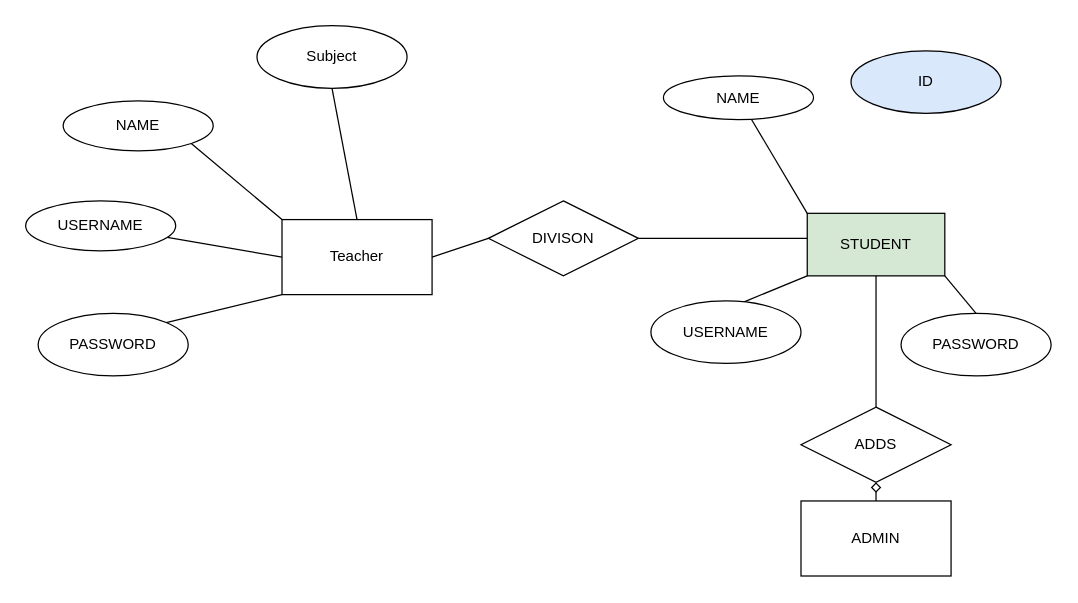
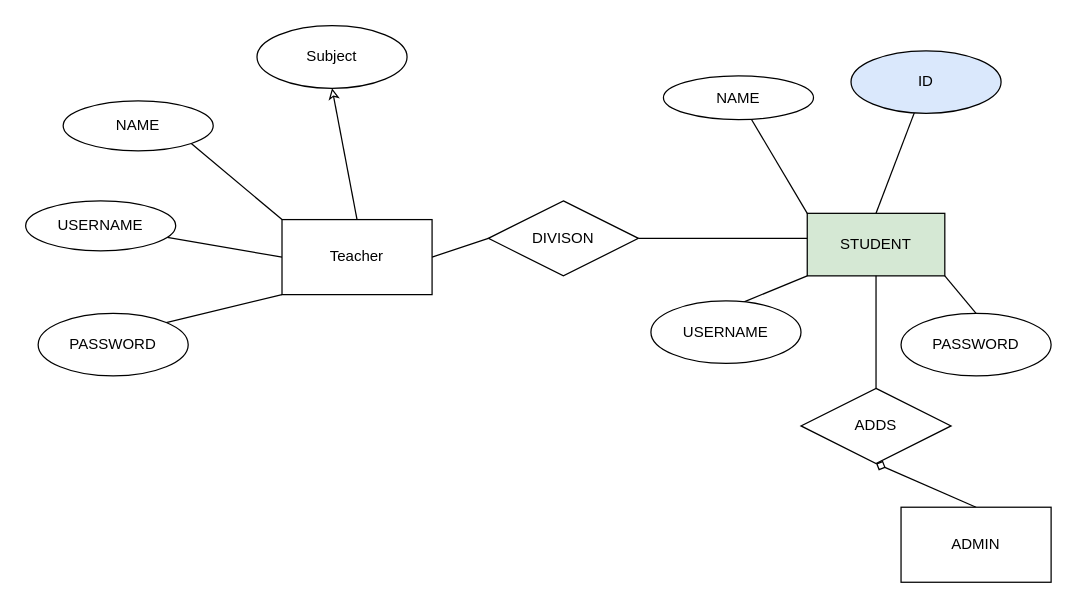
(333, 94) -> (334, 98)
none -> (895, 163)
(876, 444) -> (876, 426)
(876, 538) -> (976, 544)
